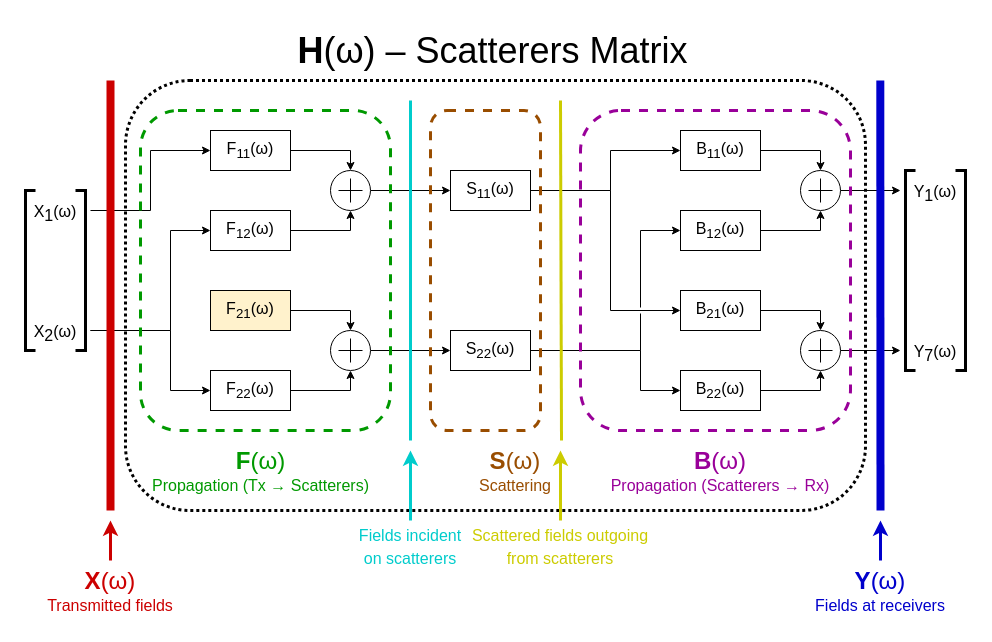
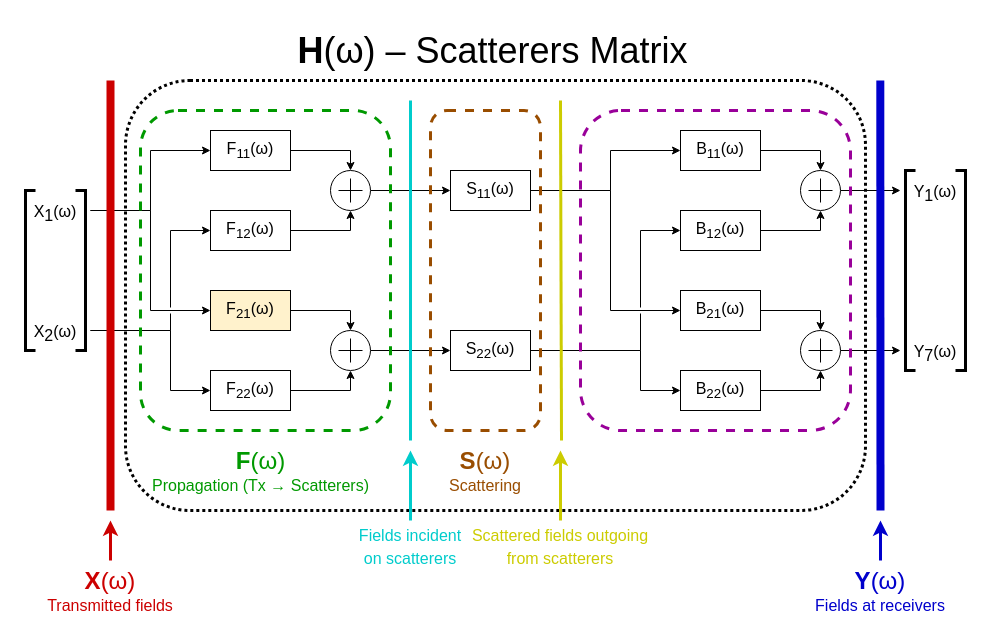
none -> (151, 288)
(516, 471) -> (486, 471)
(721, 471) -> none
